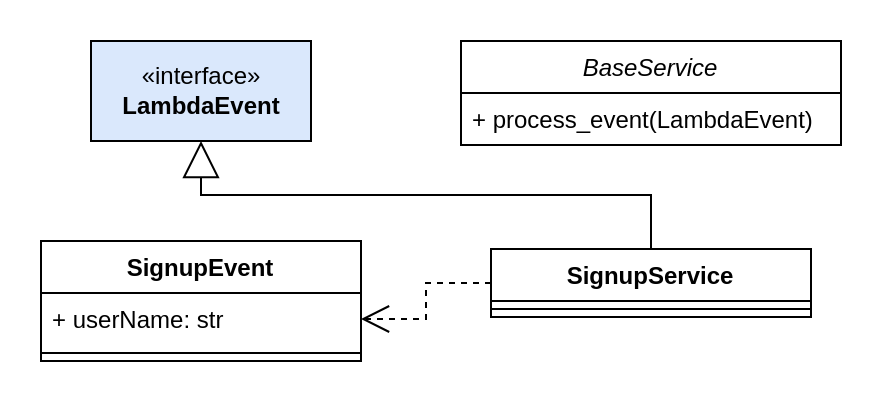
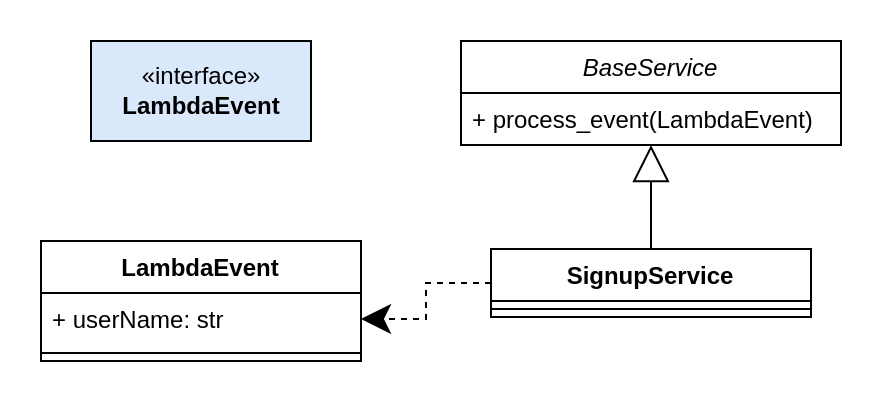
(419, 195) -> (651, 189)
(200, 268) -> (200, 268)
(377, 319) -> (385, 319)
